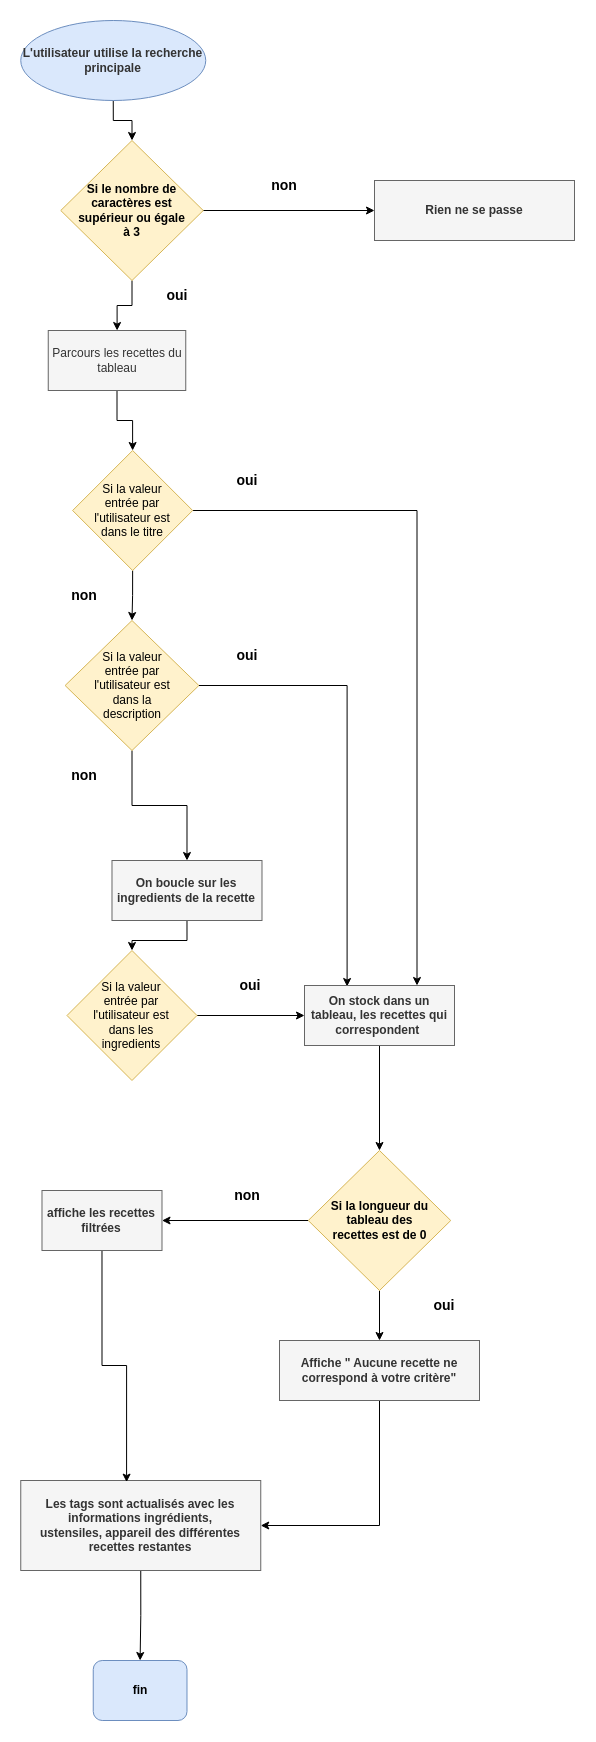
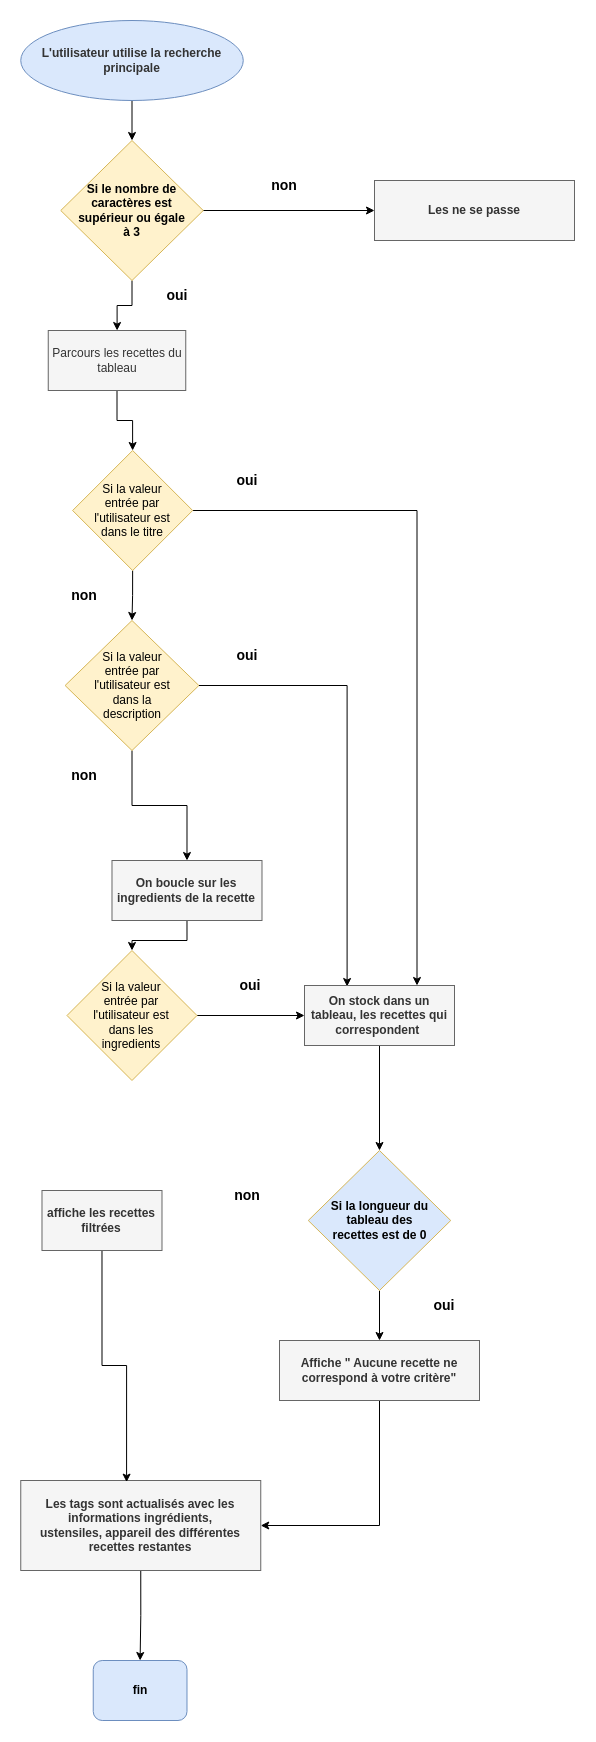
(113, 61) -> (132, 61)
(475, 211) -> (475, 211)
(239, 1221) -> none
(380, 1221) -> (380, 1221)
